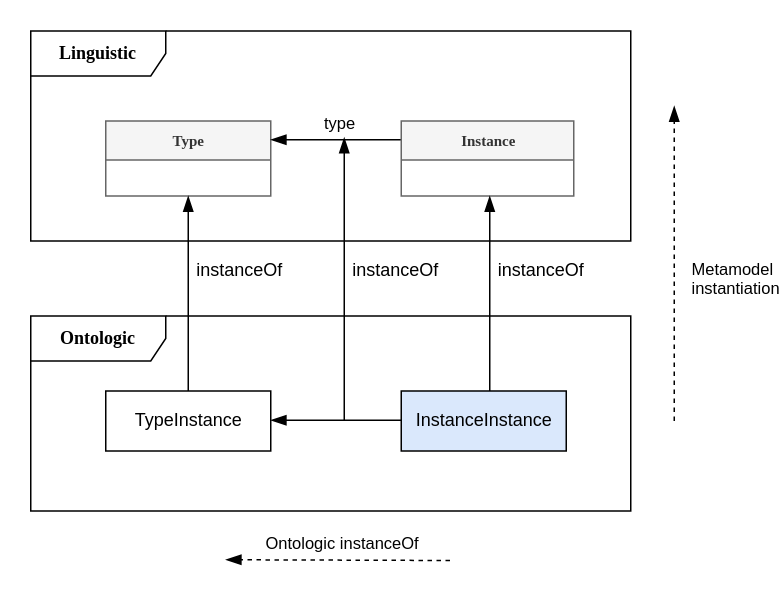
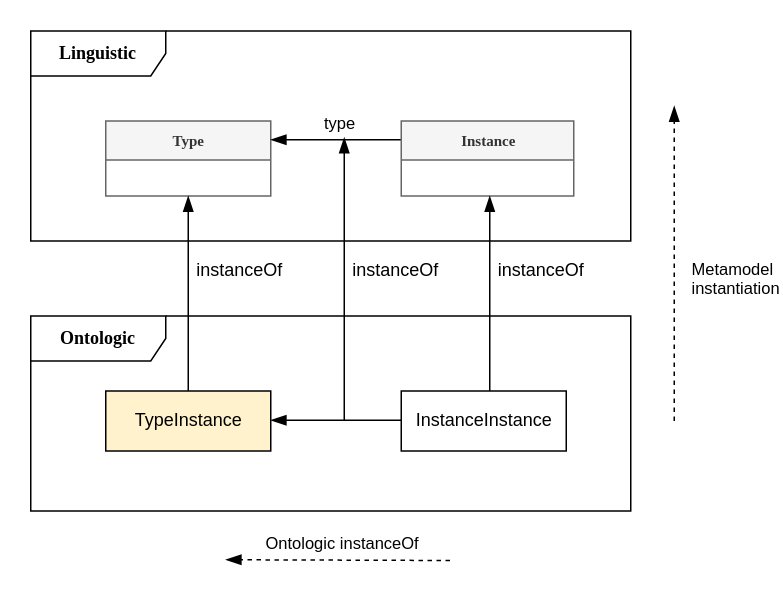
(188, 421) -> (188, 421)
(484, 421) -> (484, 421)
